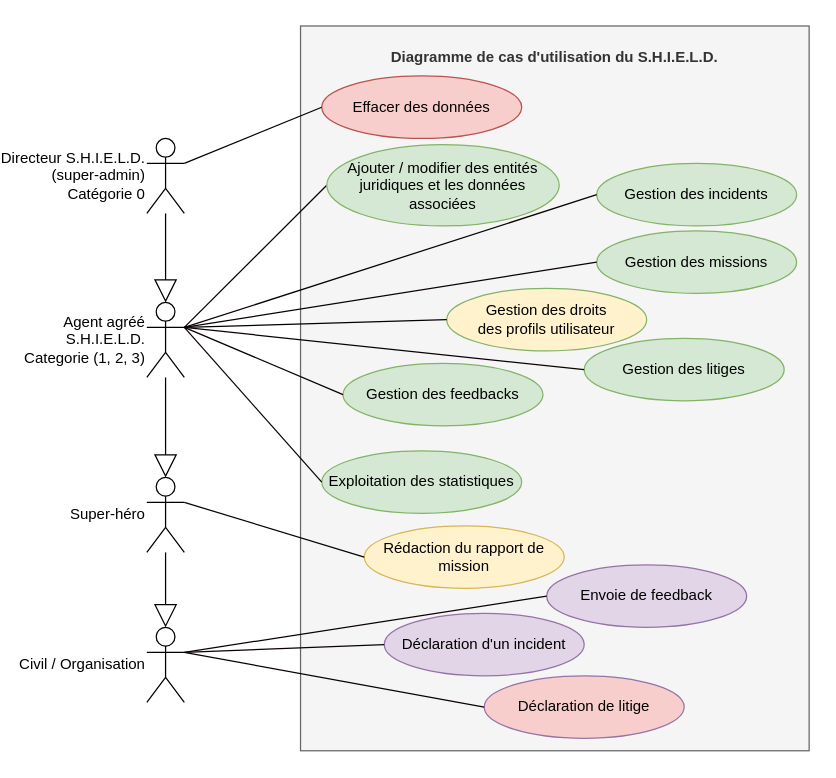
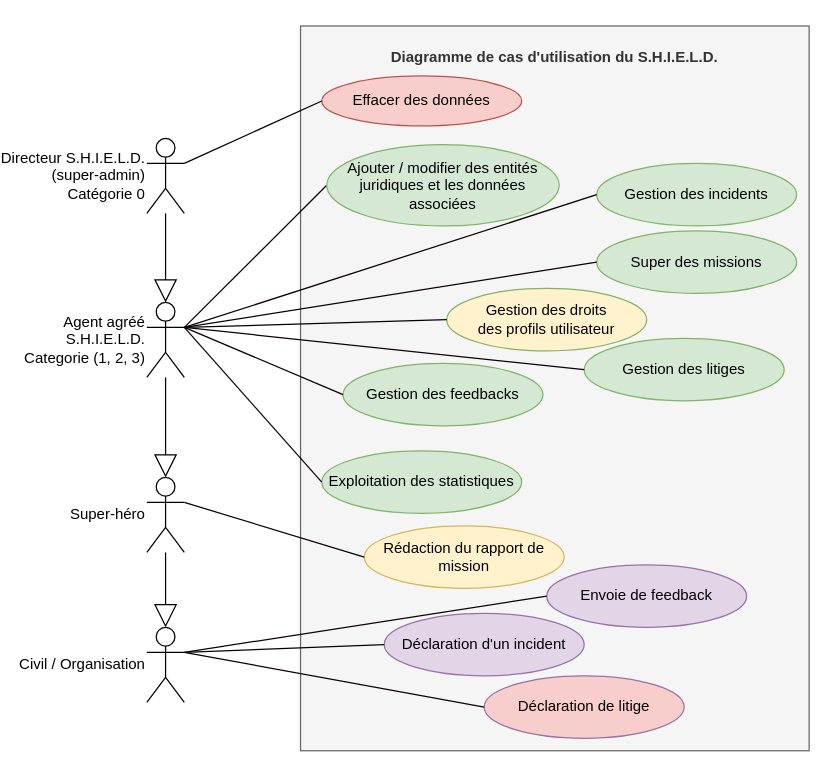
(422, 107) -> (422, 101)
(697, 262) -> (697, 262)
